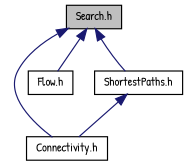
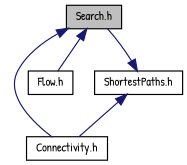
(113, 56) -> (120, 44)
